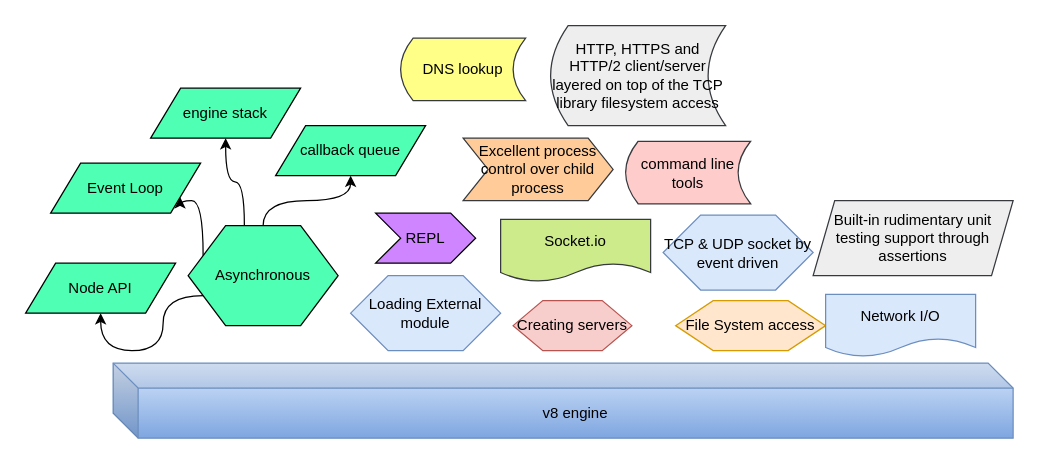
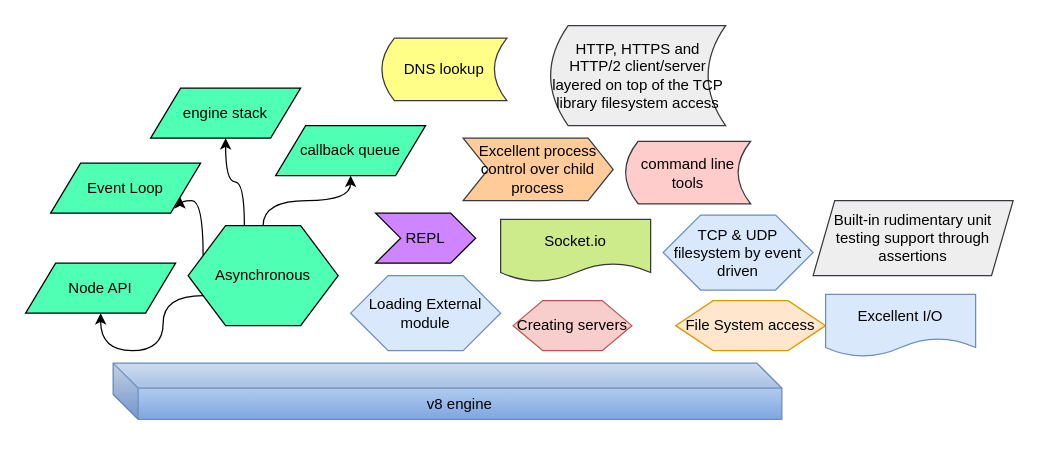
(463, 69) -> (444, 69)
(738, 253) -> (738, 253)
(901, 317) -> (901, 317)
(563, 401) -> (448, 391)
